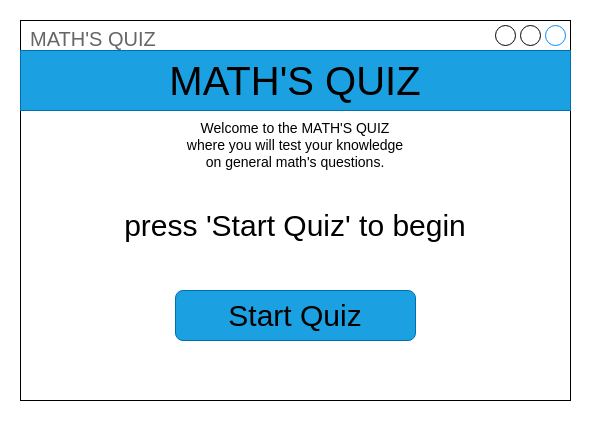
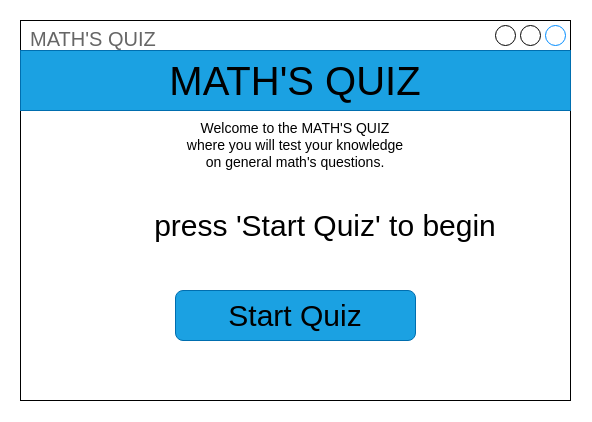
(296, 226) -> (326, 226)
